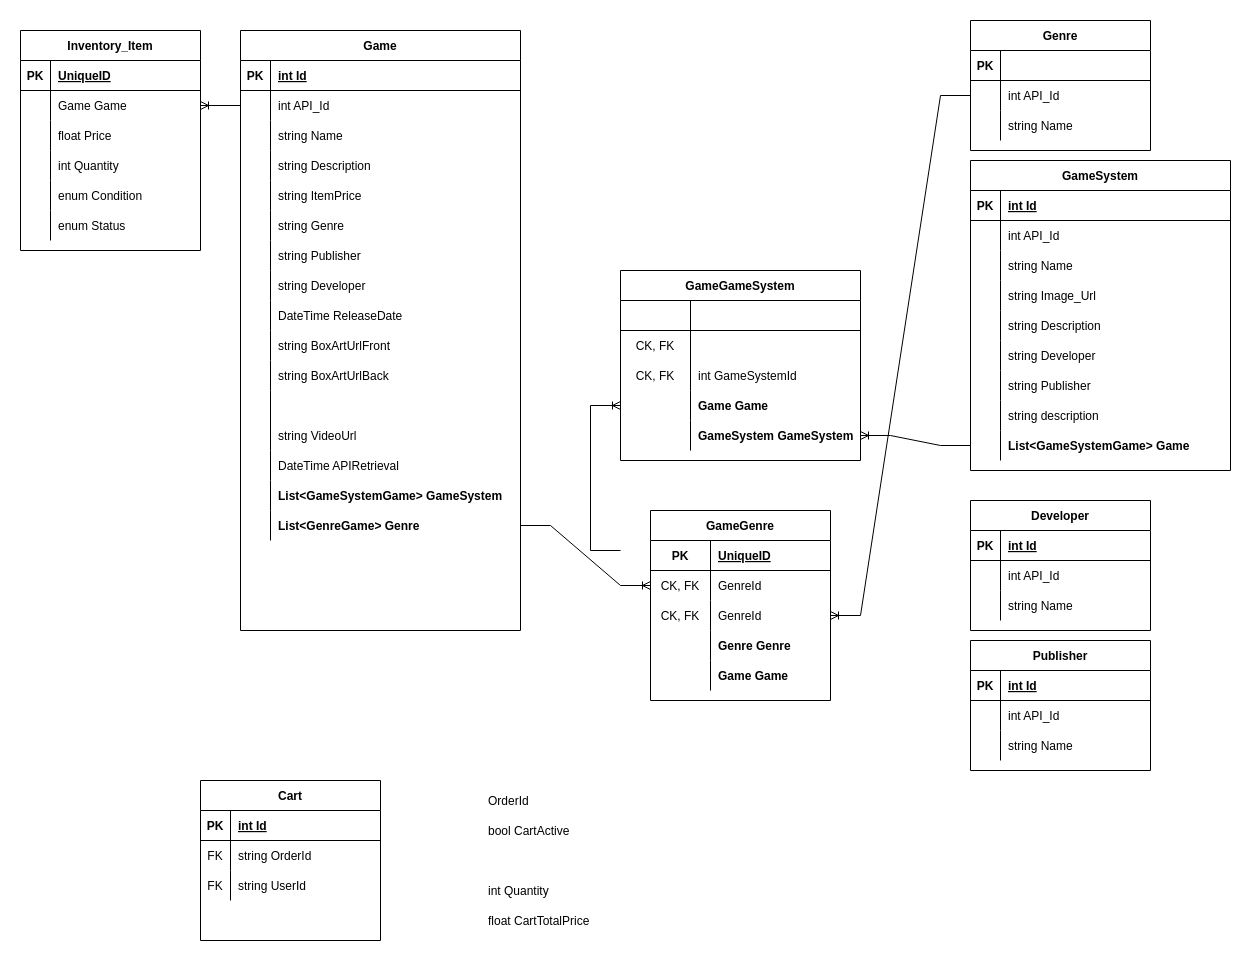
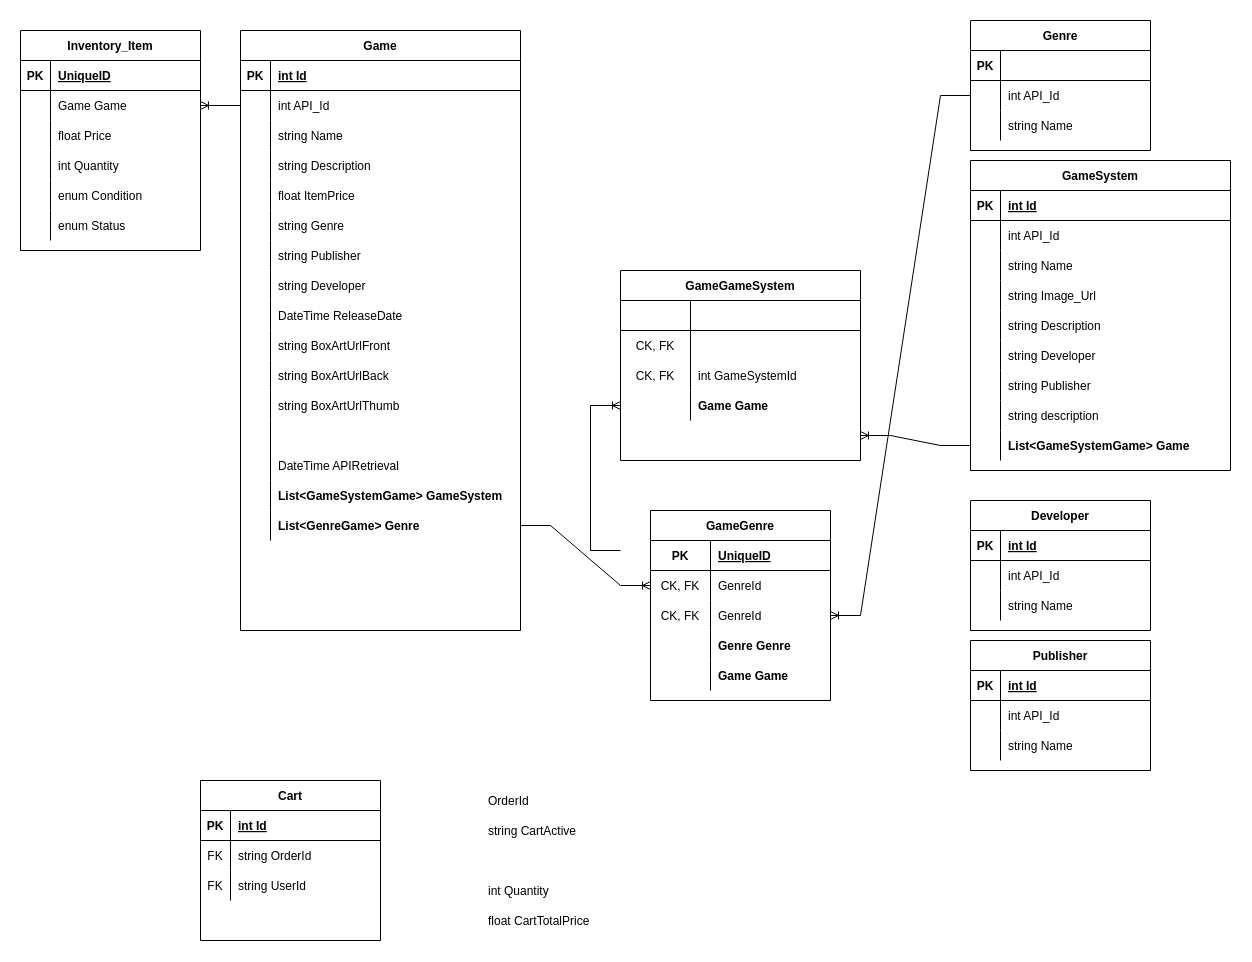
(327, 196) -> (324, 196)
none -> (396, 406)
(396, 436) -> none
(776, 436) -> none
(534, 831) -> (540, 831)
